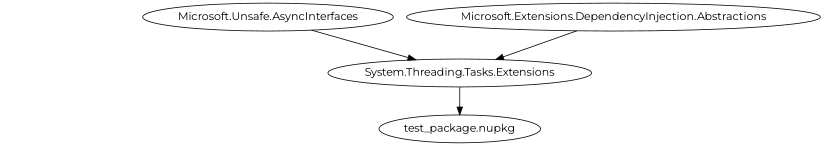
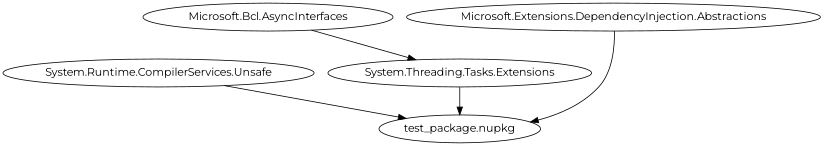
(268, 17) -> (268, 17)
(540, 44) -> (595, 91)
none -> (159, 73)
